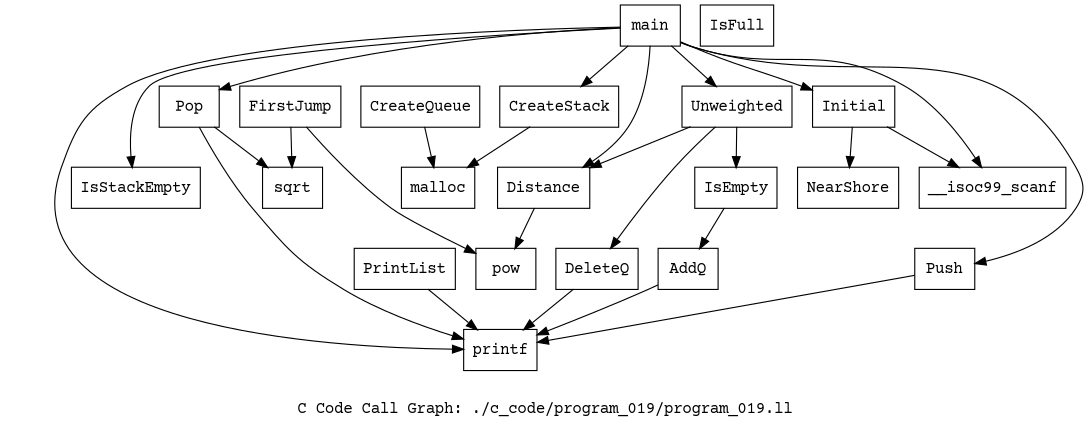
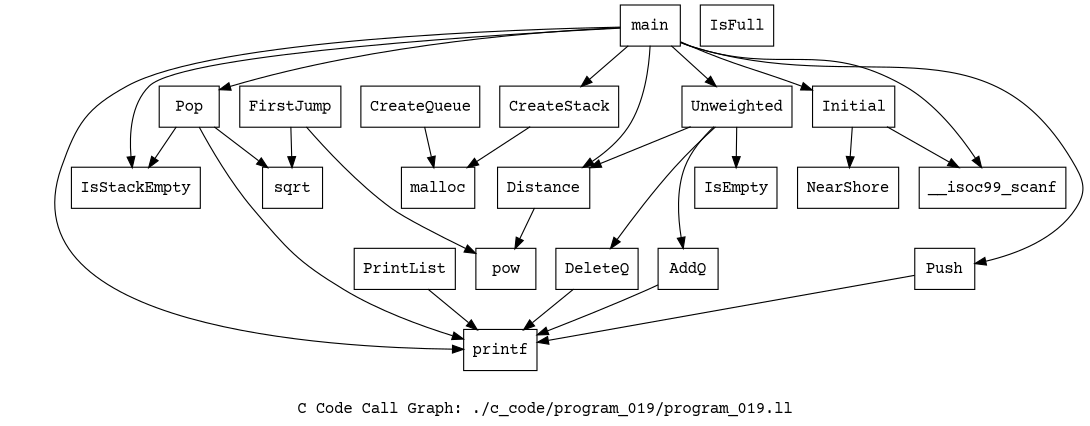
none -> (166, 143)
(715, 224) -> (682, 177)
